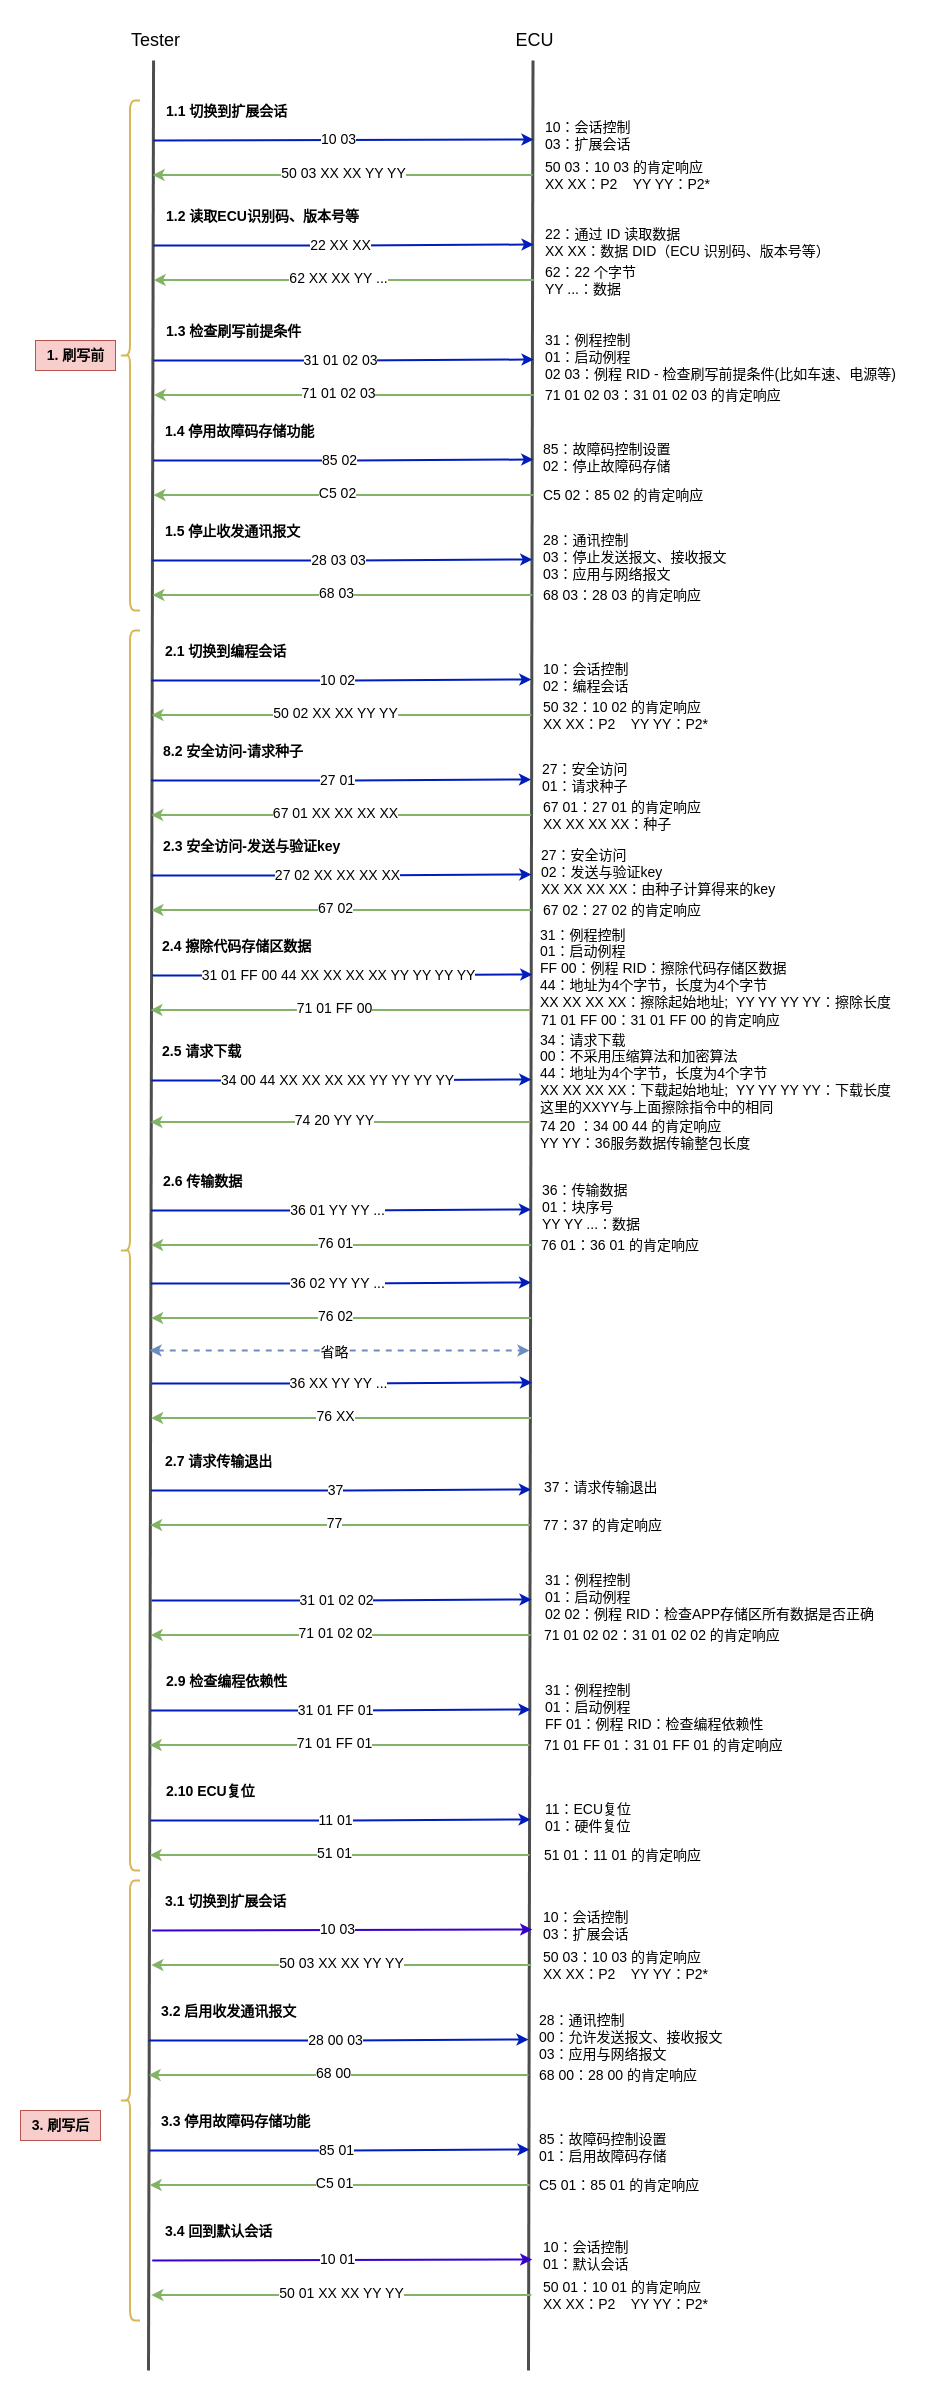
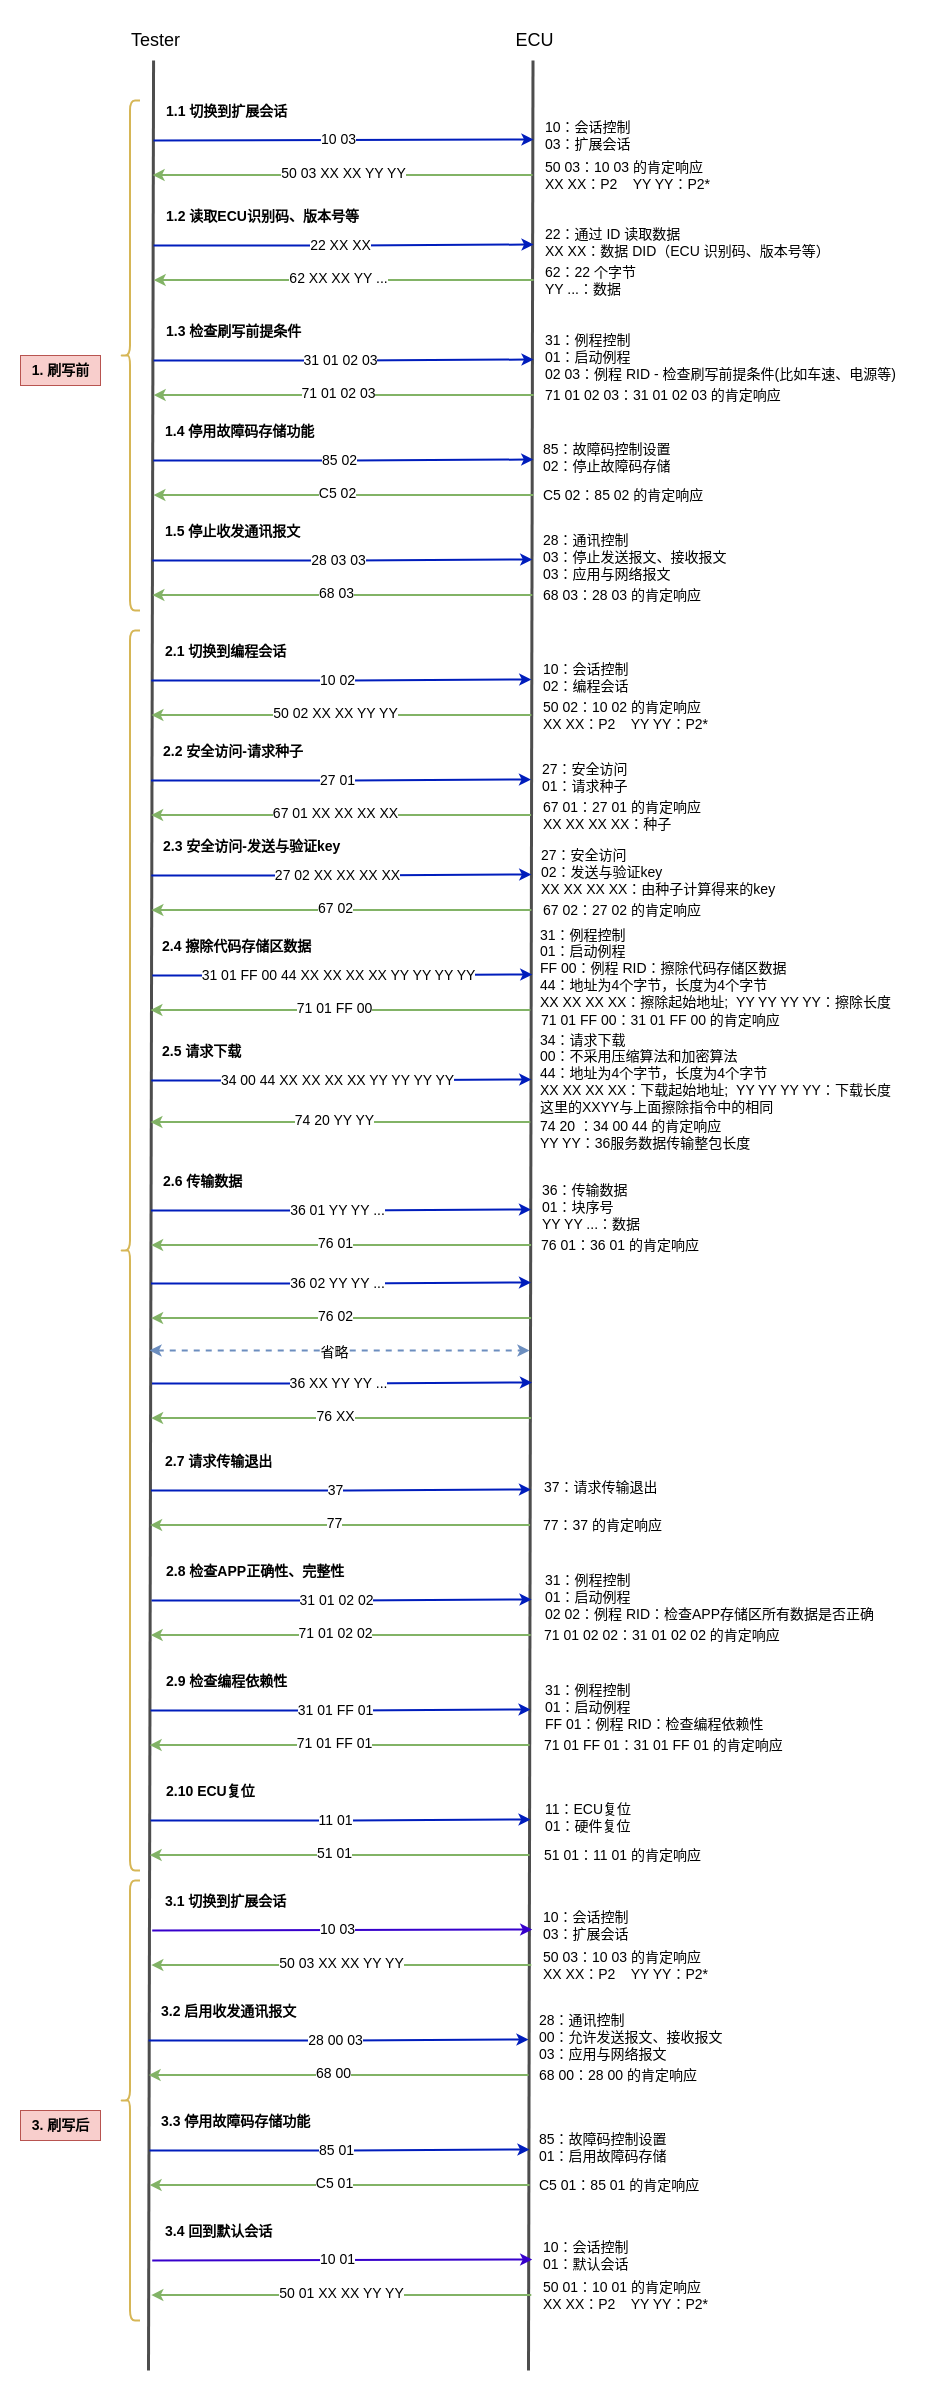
(76, 356) -> (61, 371)
(625, 716) -> (625, 716)
(256, 751) -> (256, 751)
none -> (264, 1571)
